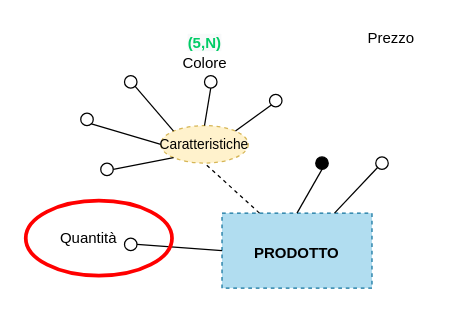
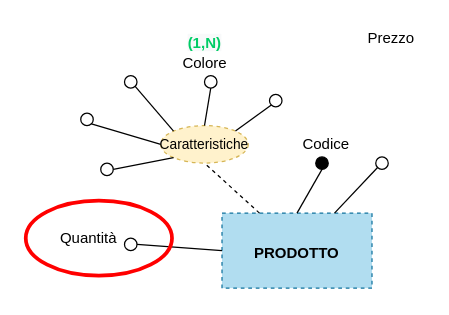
(207, 43) -> (207, 43)
none -> (326, 144)
